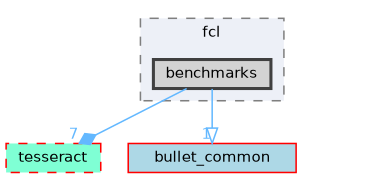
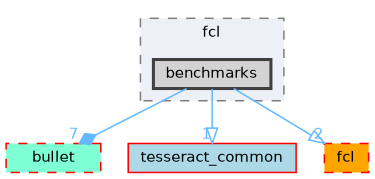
(53, 158) -> (53, 158)
(212, 158) -> (212, 158)
none -> (346, 158)
